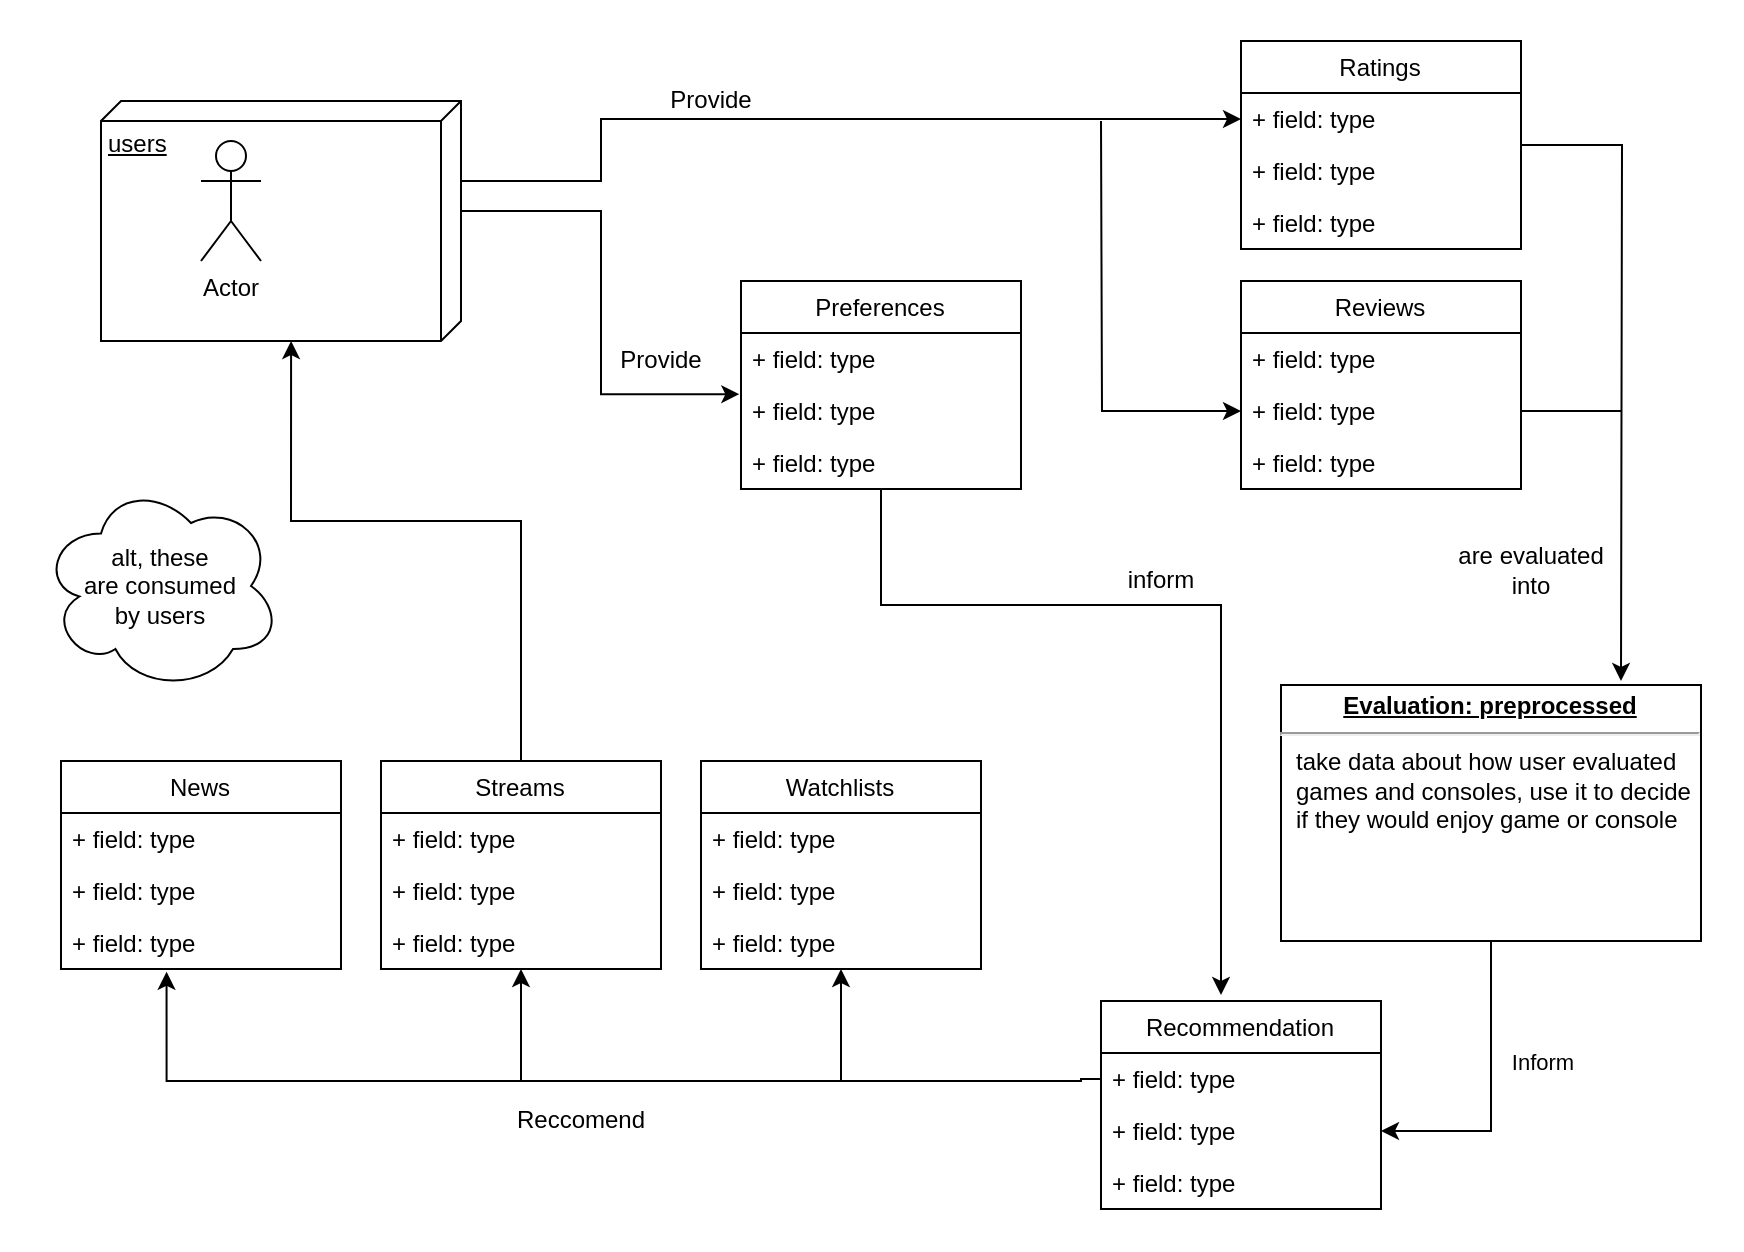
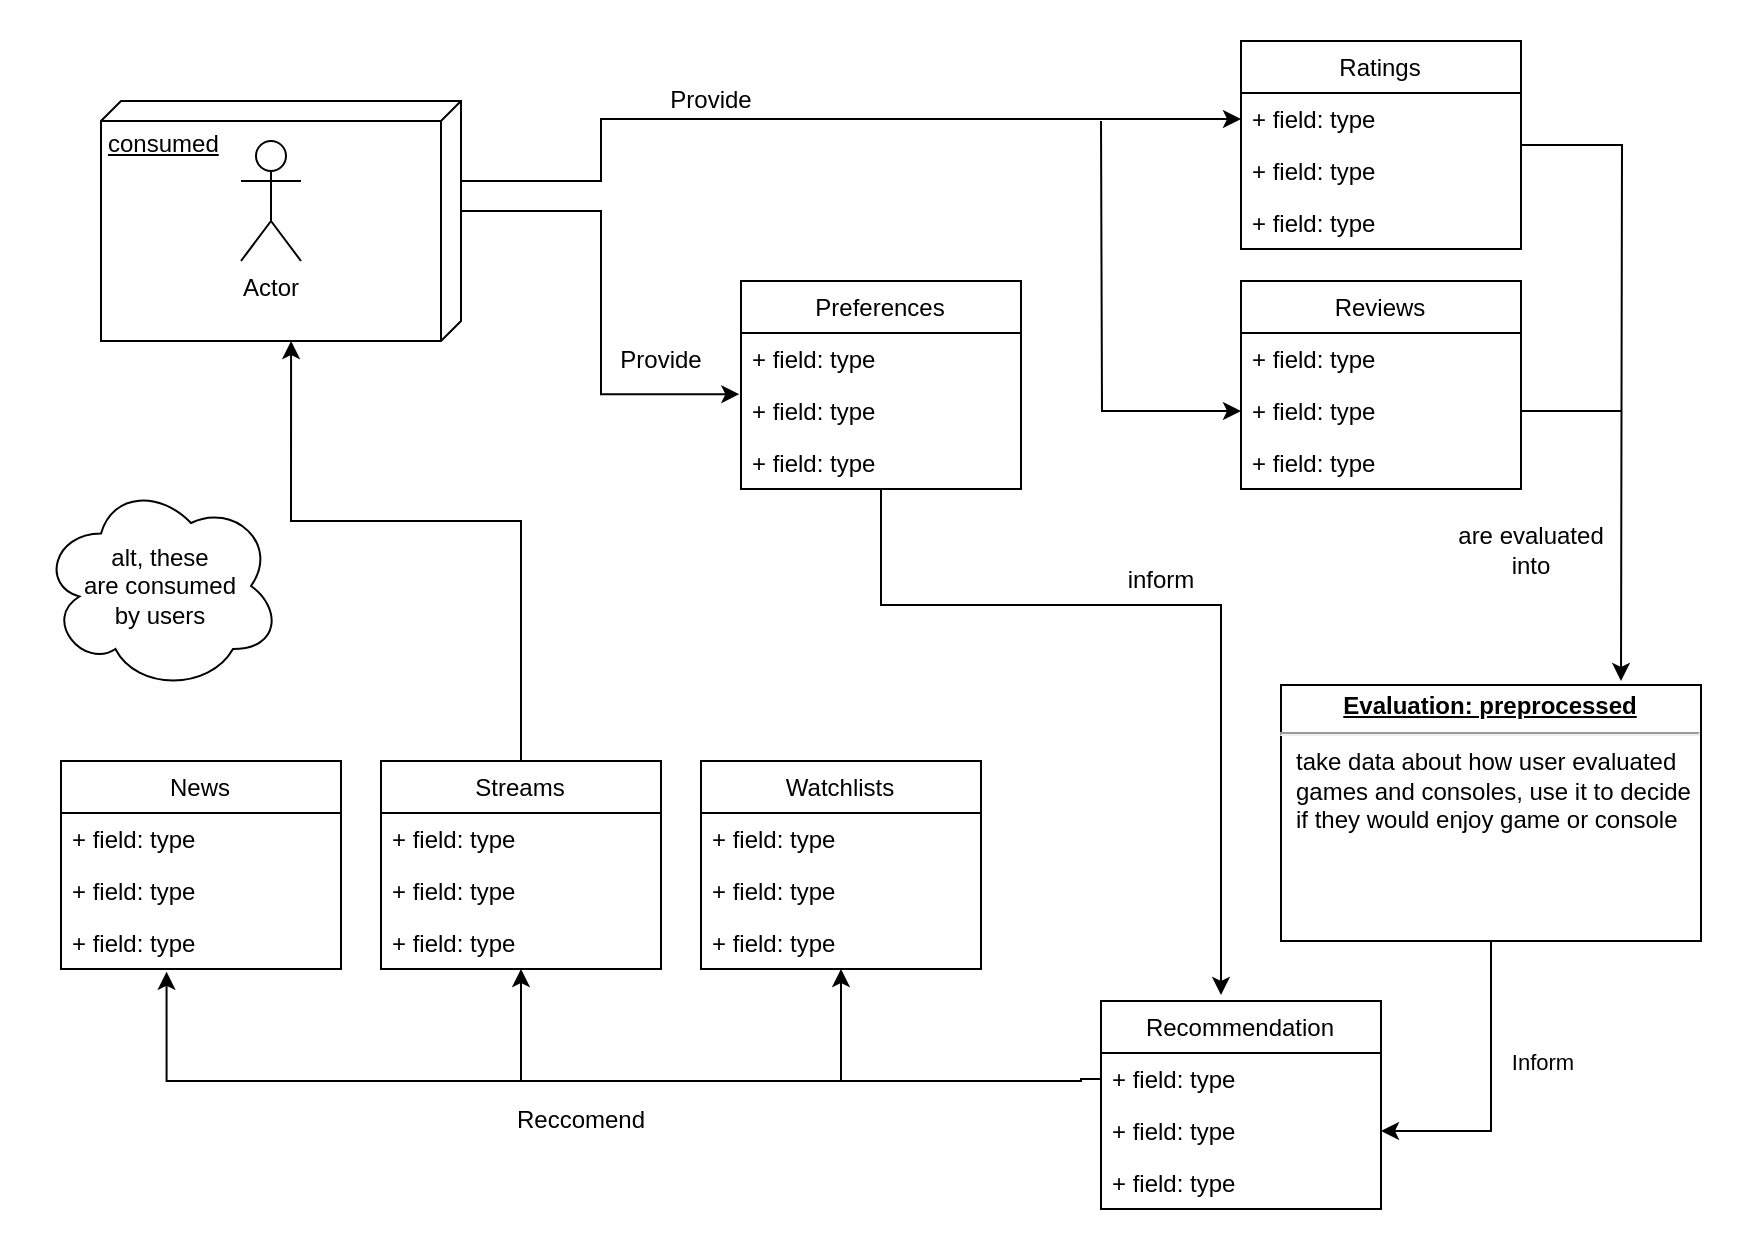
(143, 145) -> (163, 145)
(231, 201) -> (271, 201)
(1531, 571) -> (1531, 551)
